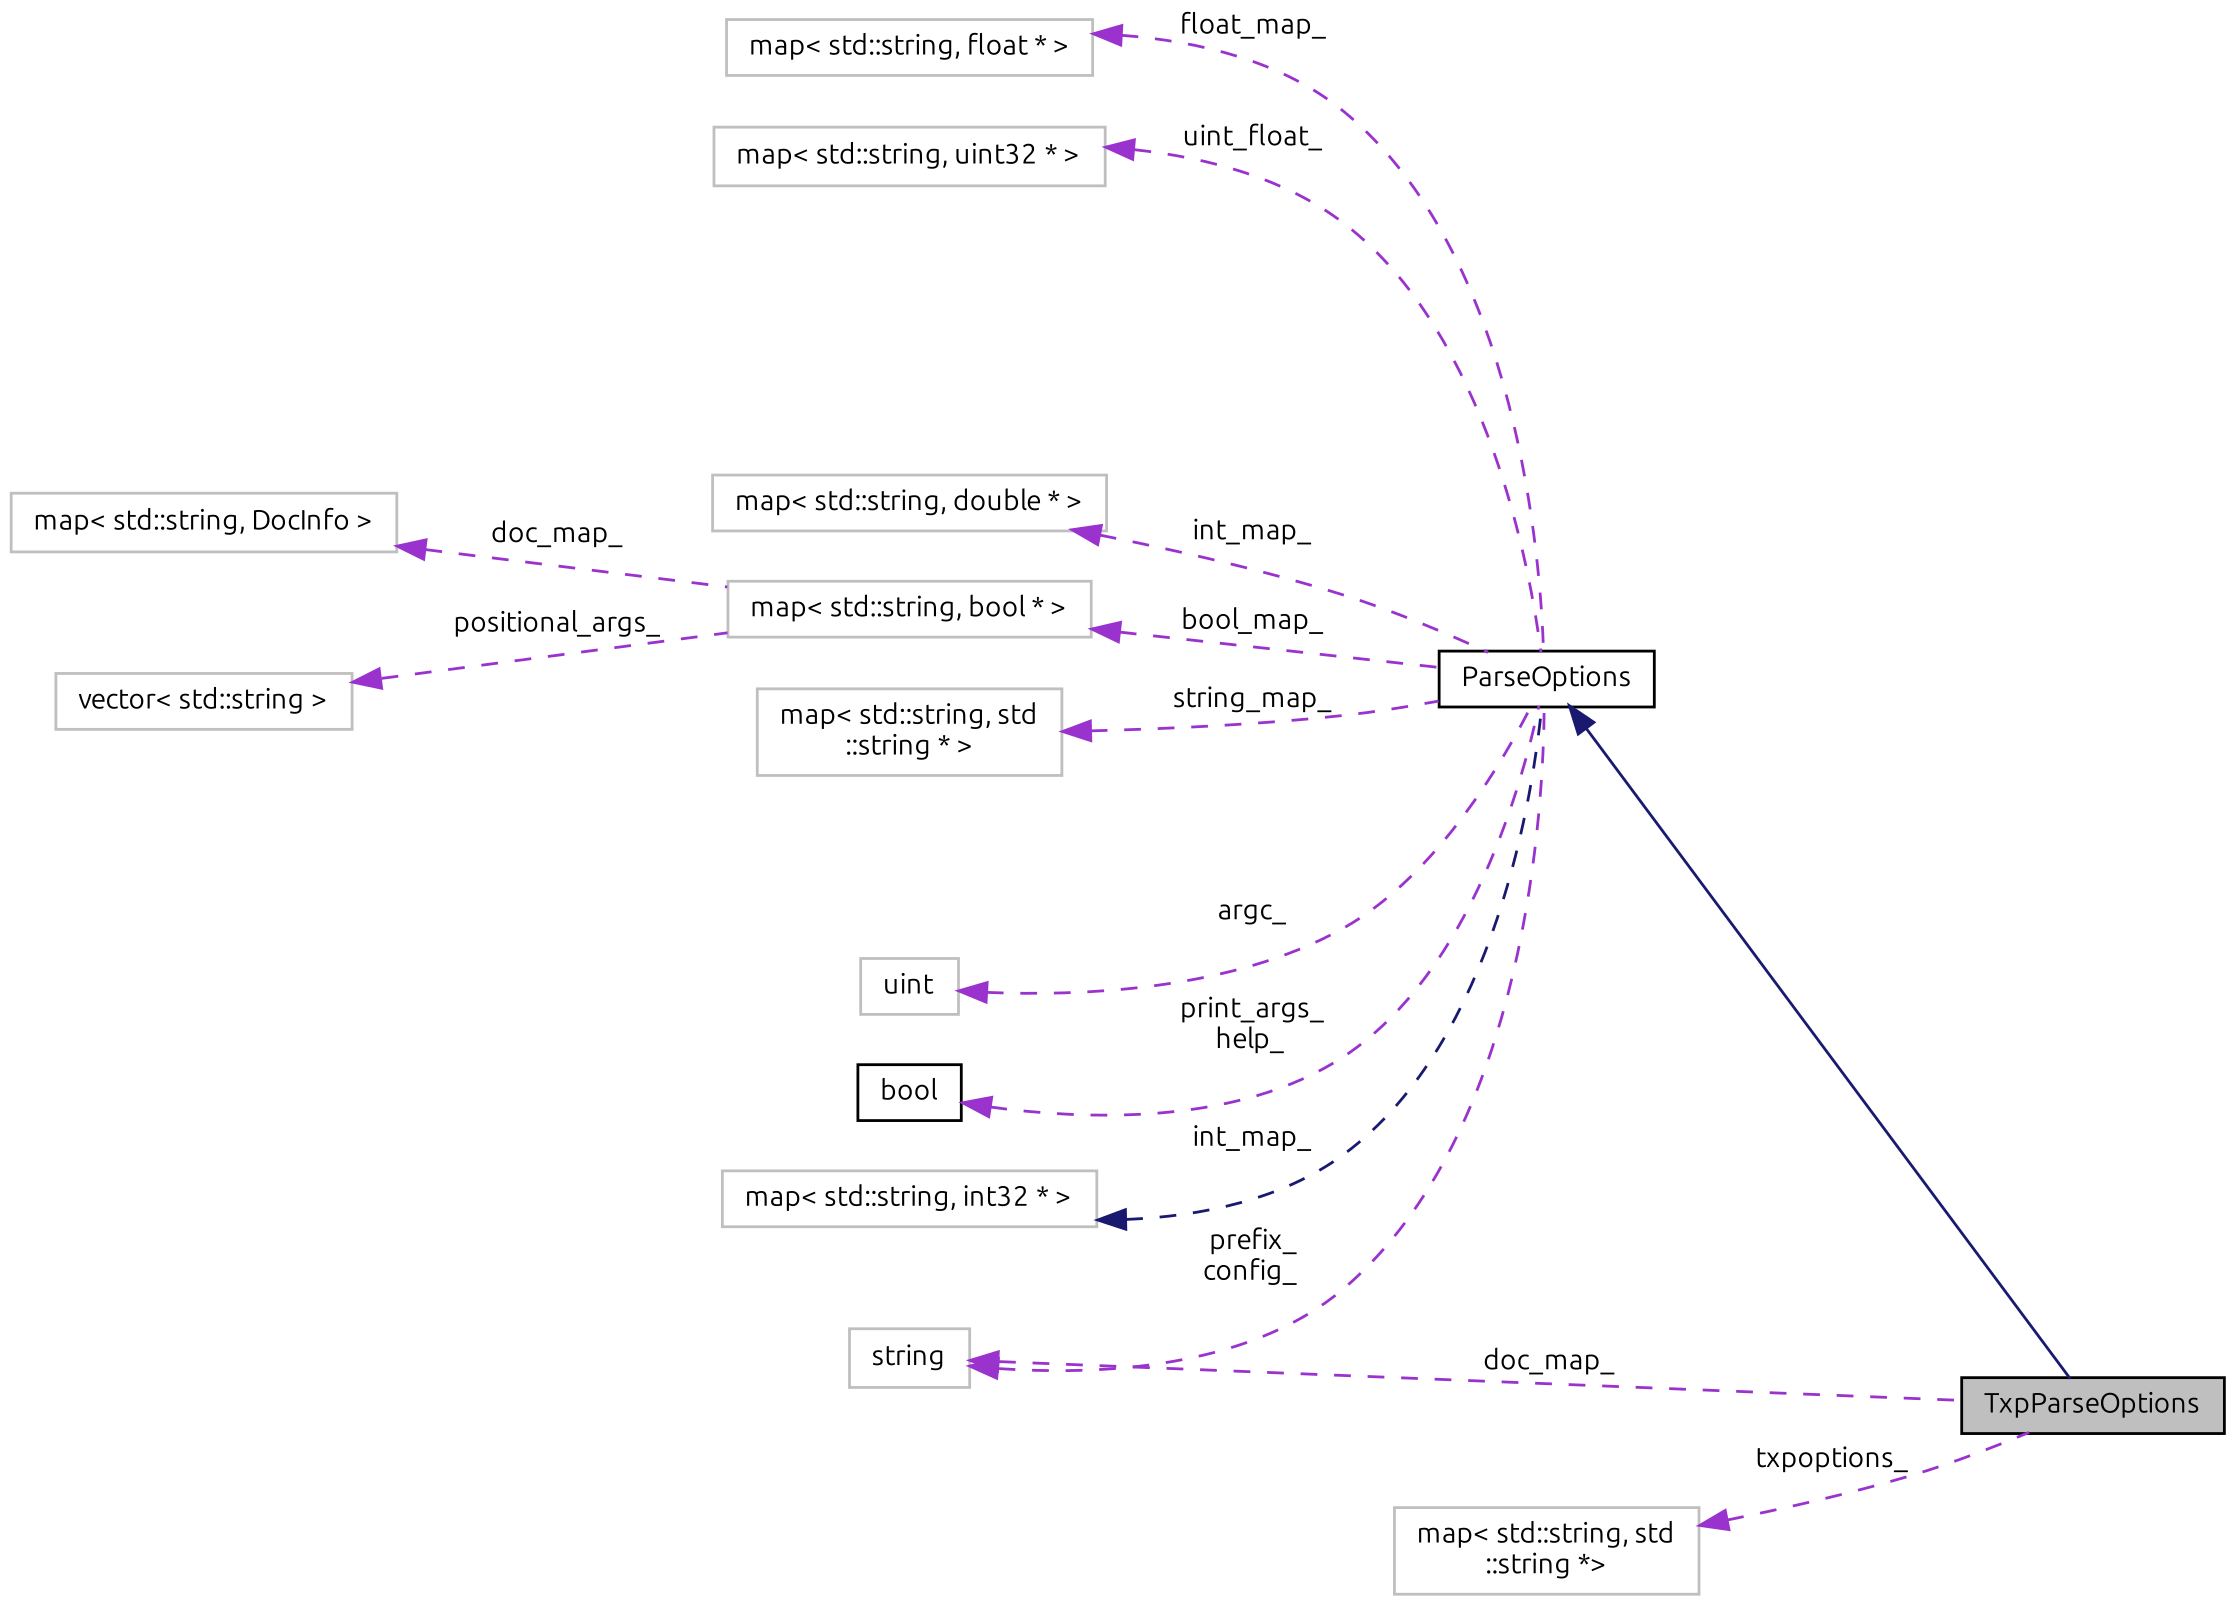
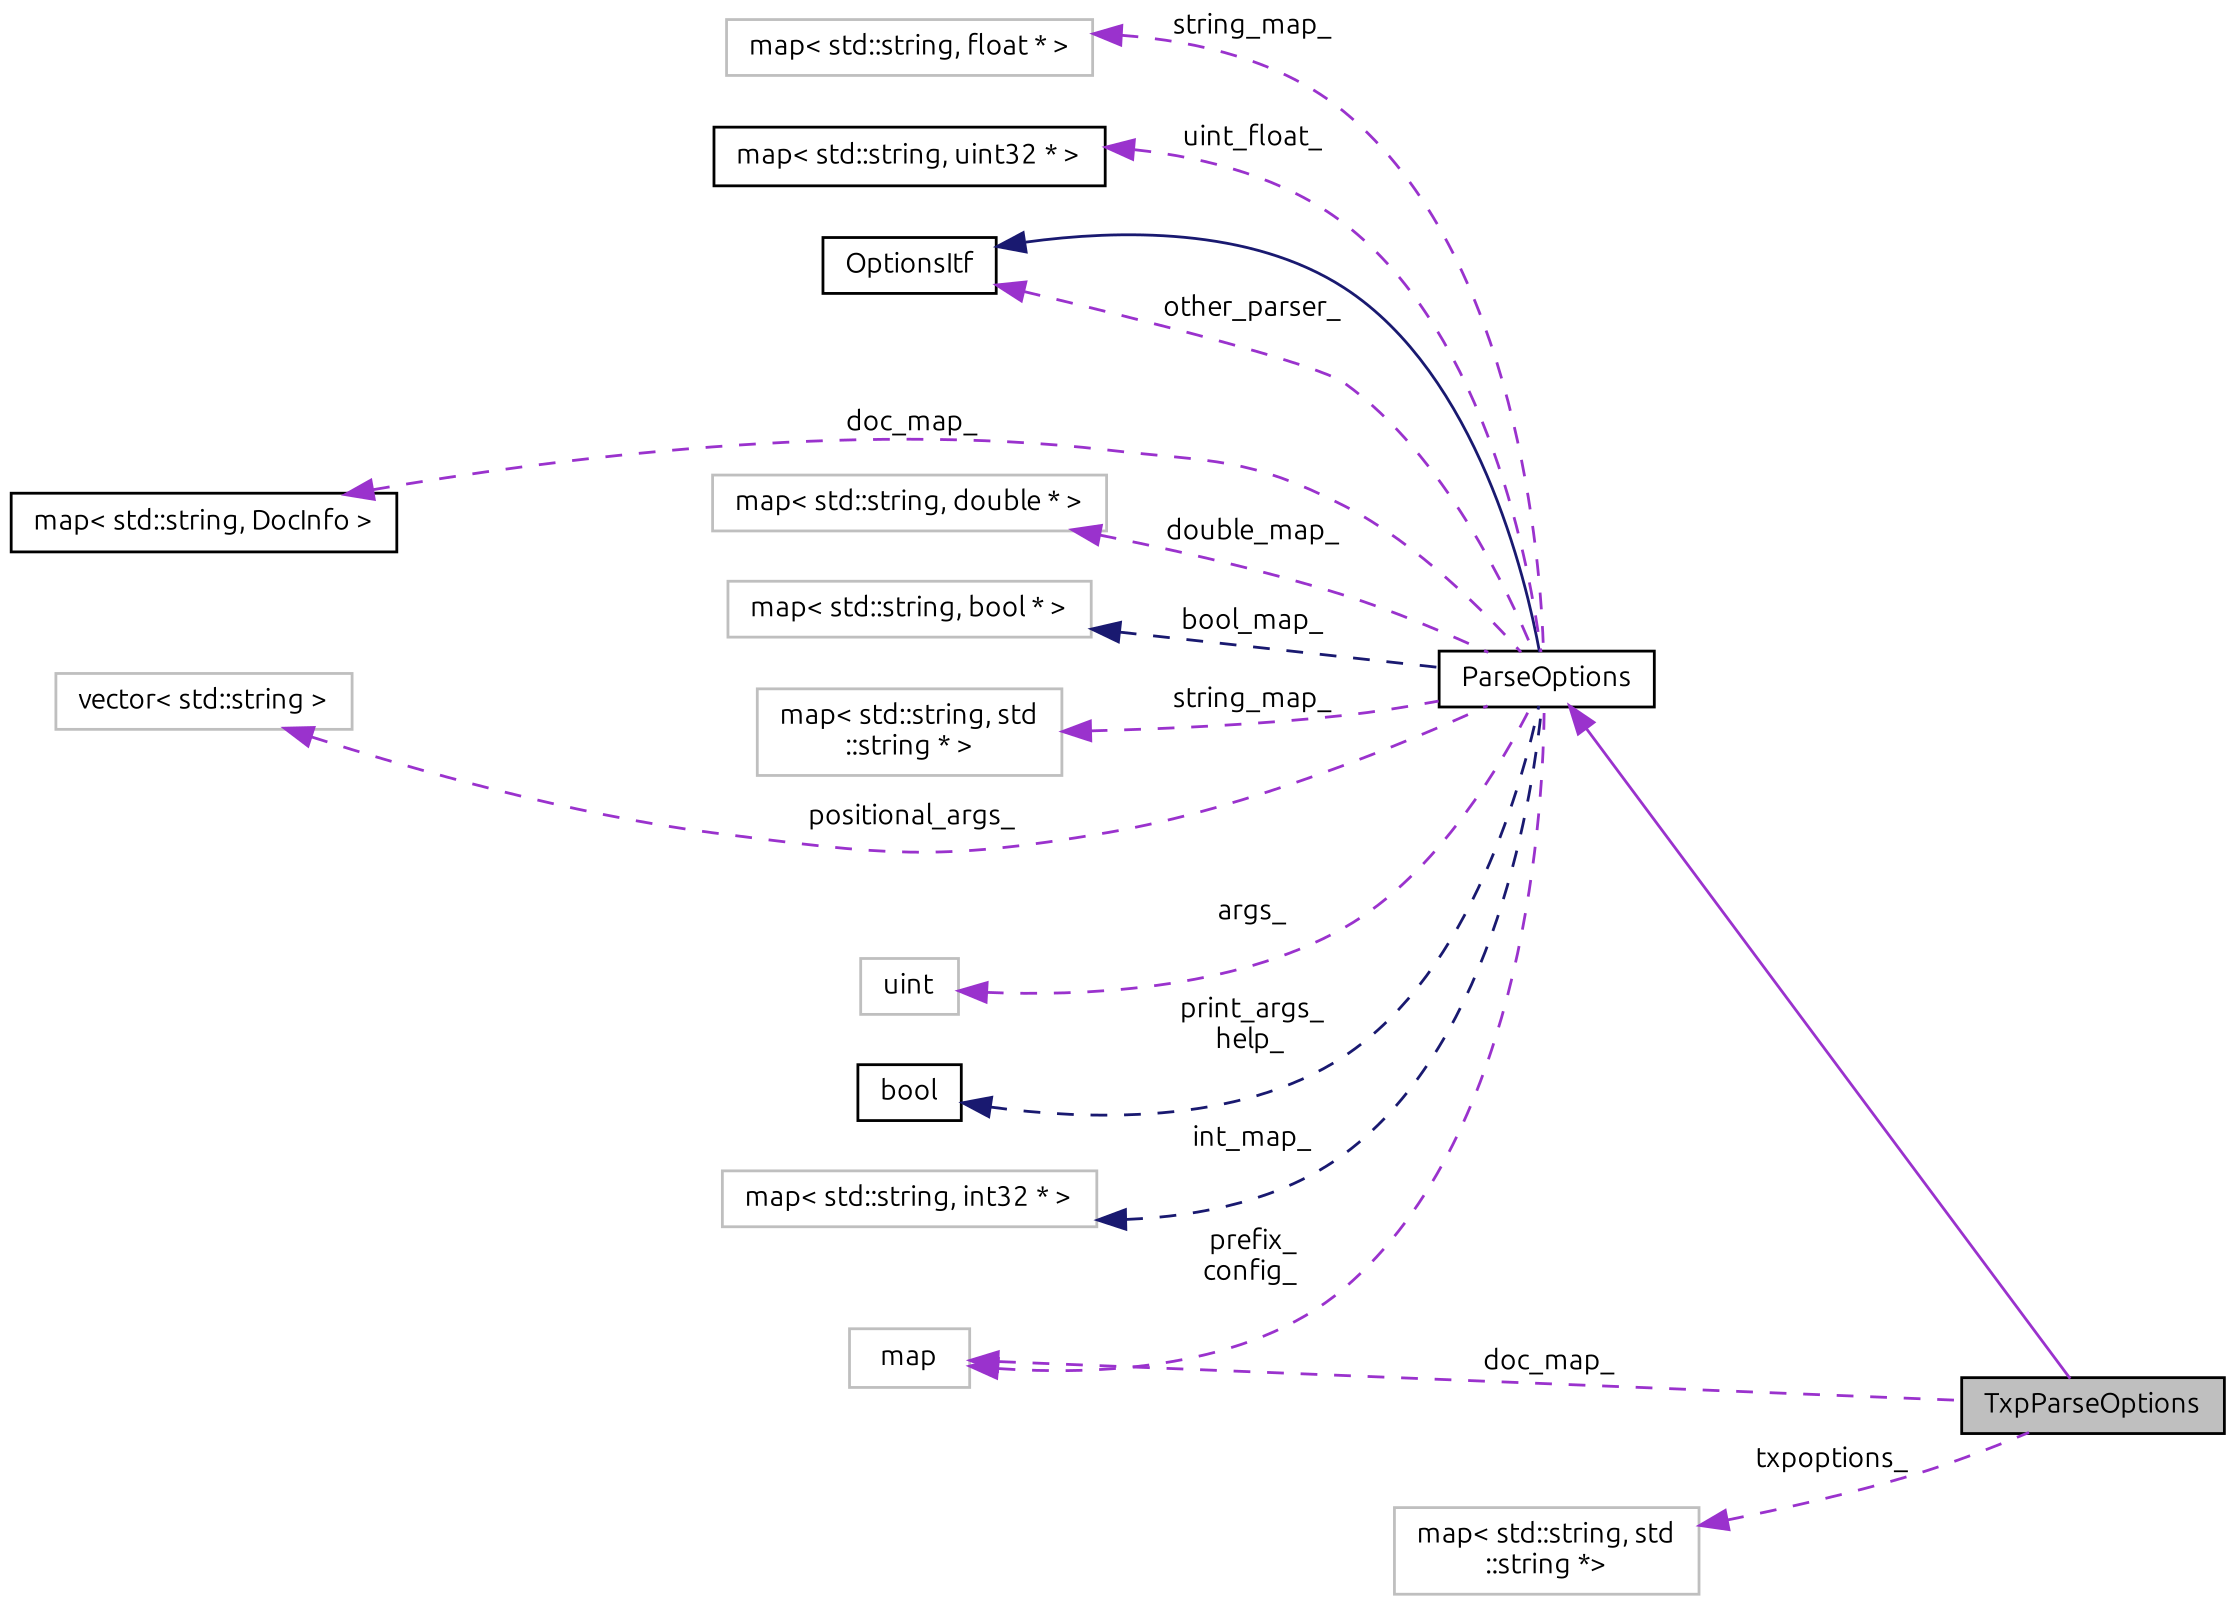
(1251, 27) -> (1251, 27)
(910, 156) -> (910, 156)
none -> (910, 265)
(204, 523) -> (204, 523)
(1251, 532) -> (1251, 532)
(576, 568) -> (977, 441)
(1279, 650) -> (1279, 650)
(555, 656) -> (904, 852)
(1251, 912) -> (1251, 912)
(1362, 1042) -> (1362, 1042)
(1828, 1053) -> (1828, 1053)
(910, 1358) -> (910, 1358)
